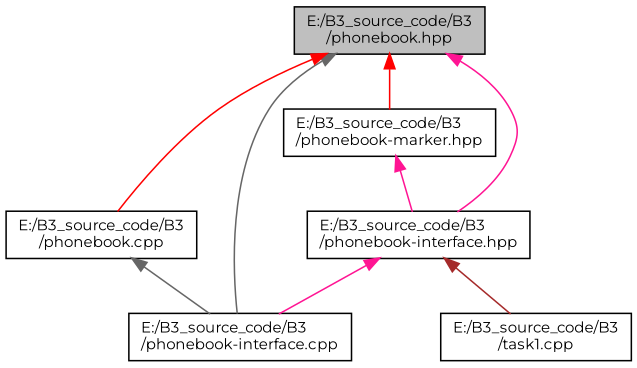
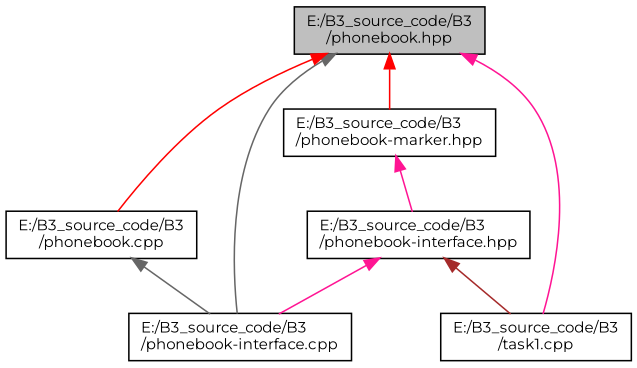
(517, 136) -> (557, 171)
